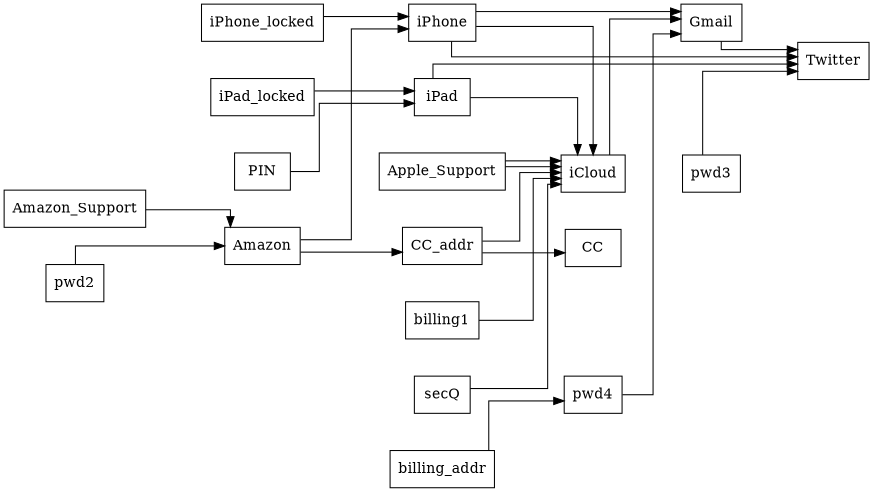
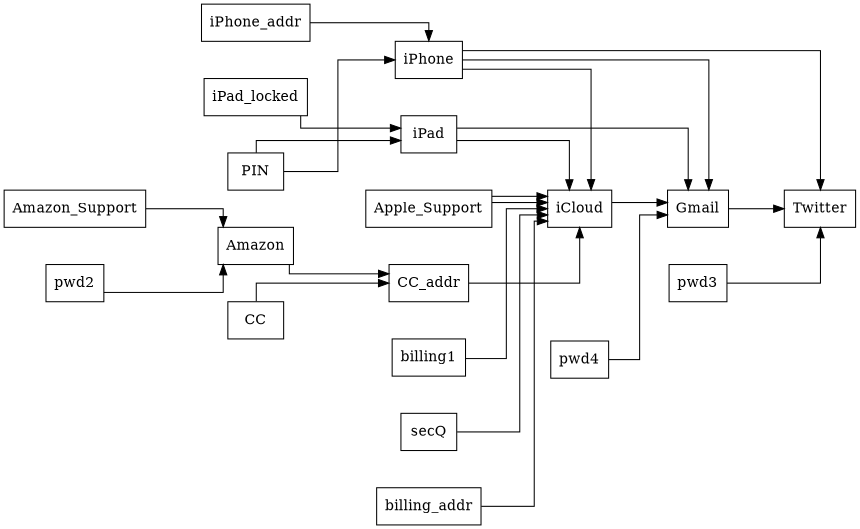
(262, 23) -> (256, 23)
(603, 64) -> (598, 128)
(351, 136) -> (338, 119)
(518, 253) -> (308, 283)
(496, 401) -> (534, 389)
